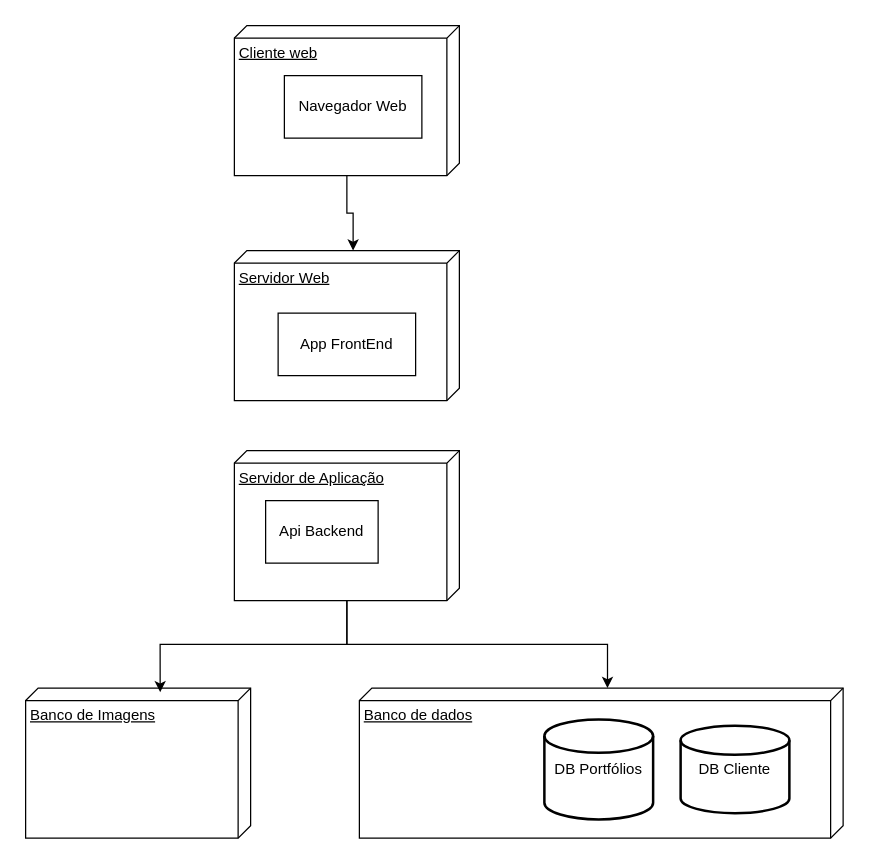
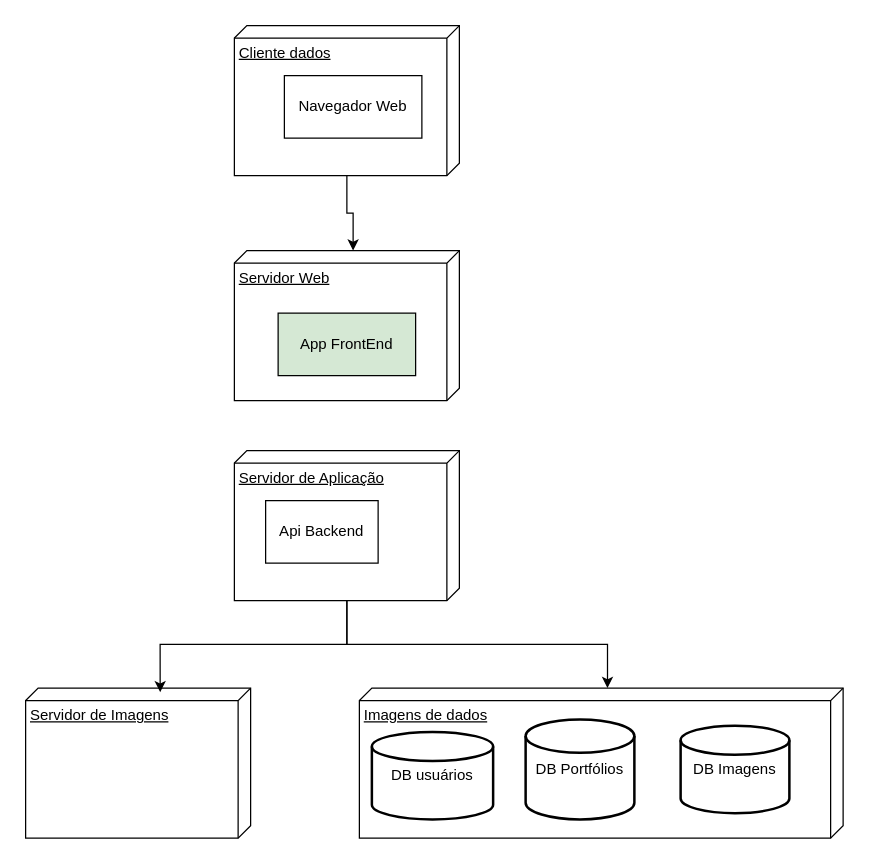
(280, 53) -> (288, 53)
(347, 344) -> (347, 344)
(94, 716) -> (105, 716)
(419, 716) -> (428, 716)
(599, 769) -> (580, 769)
(735, 769) -> (735, 769)
none -> (433, 776)
